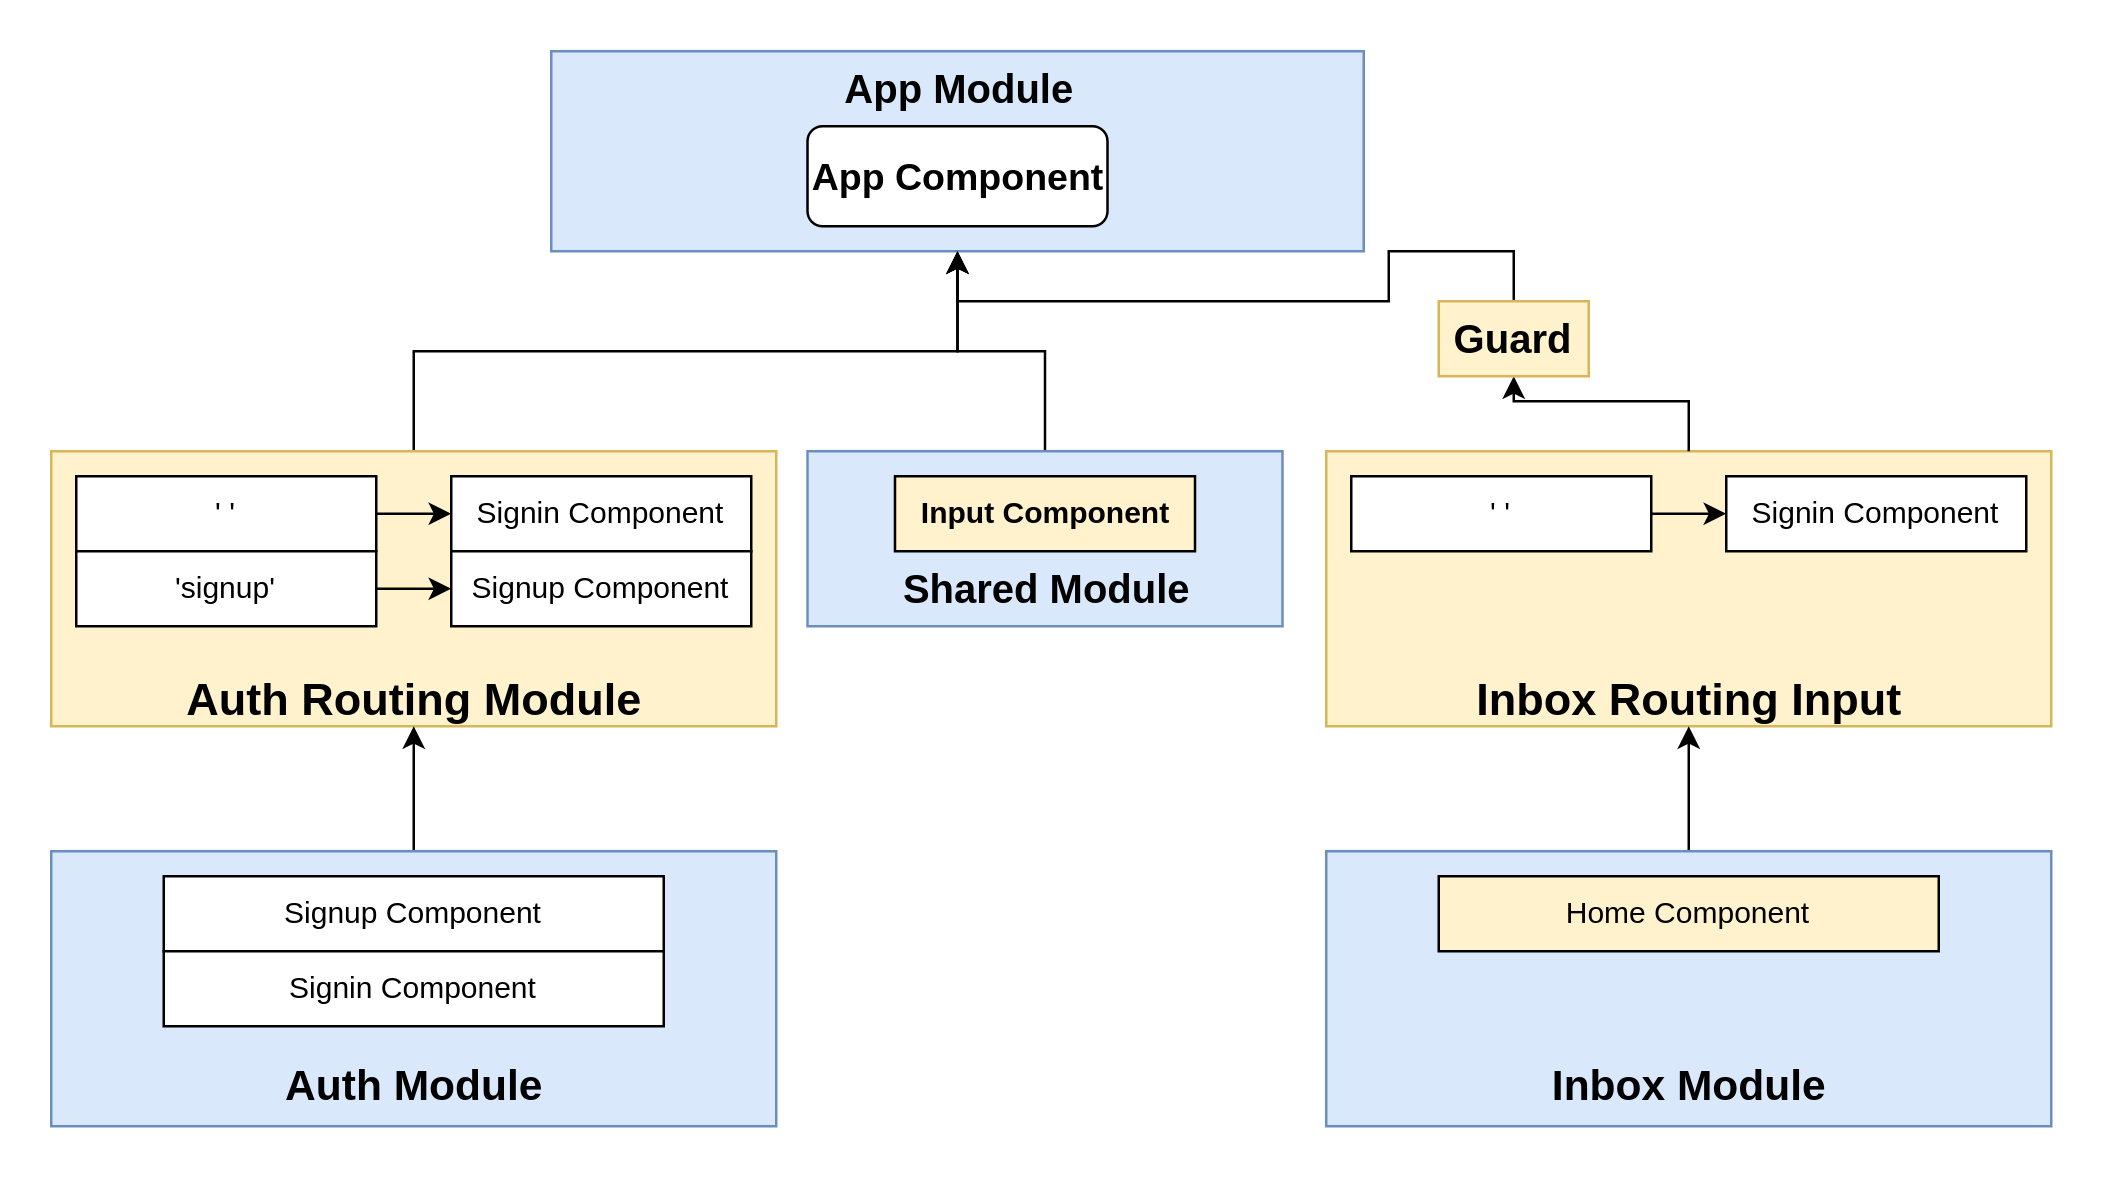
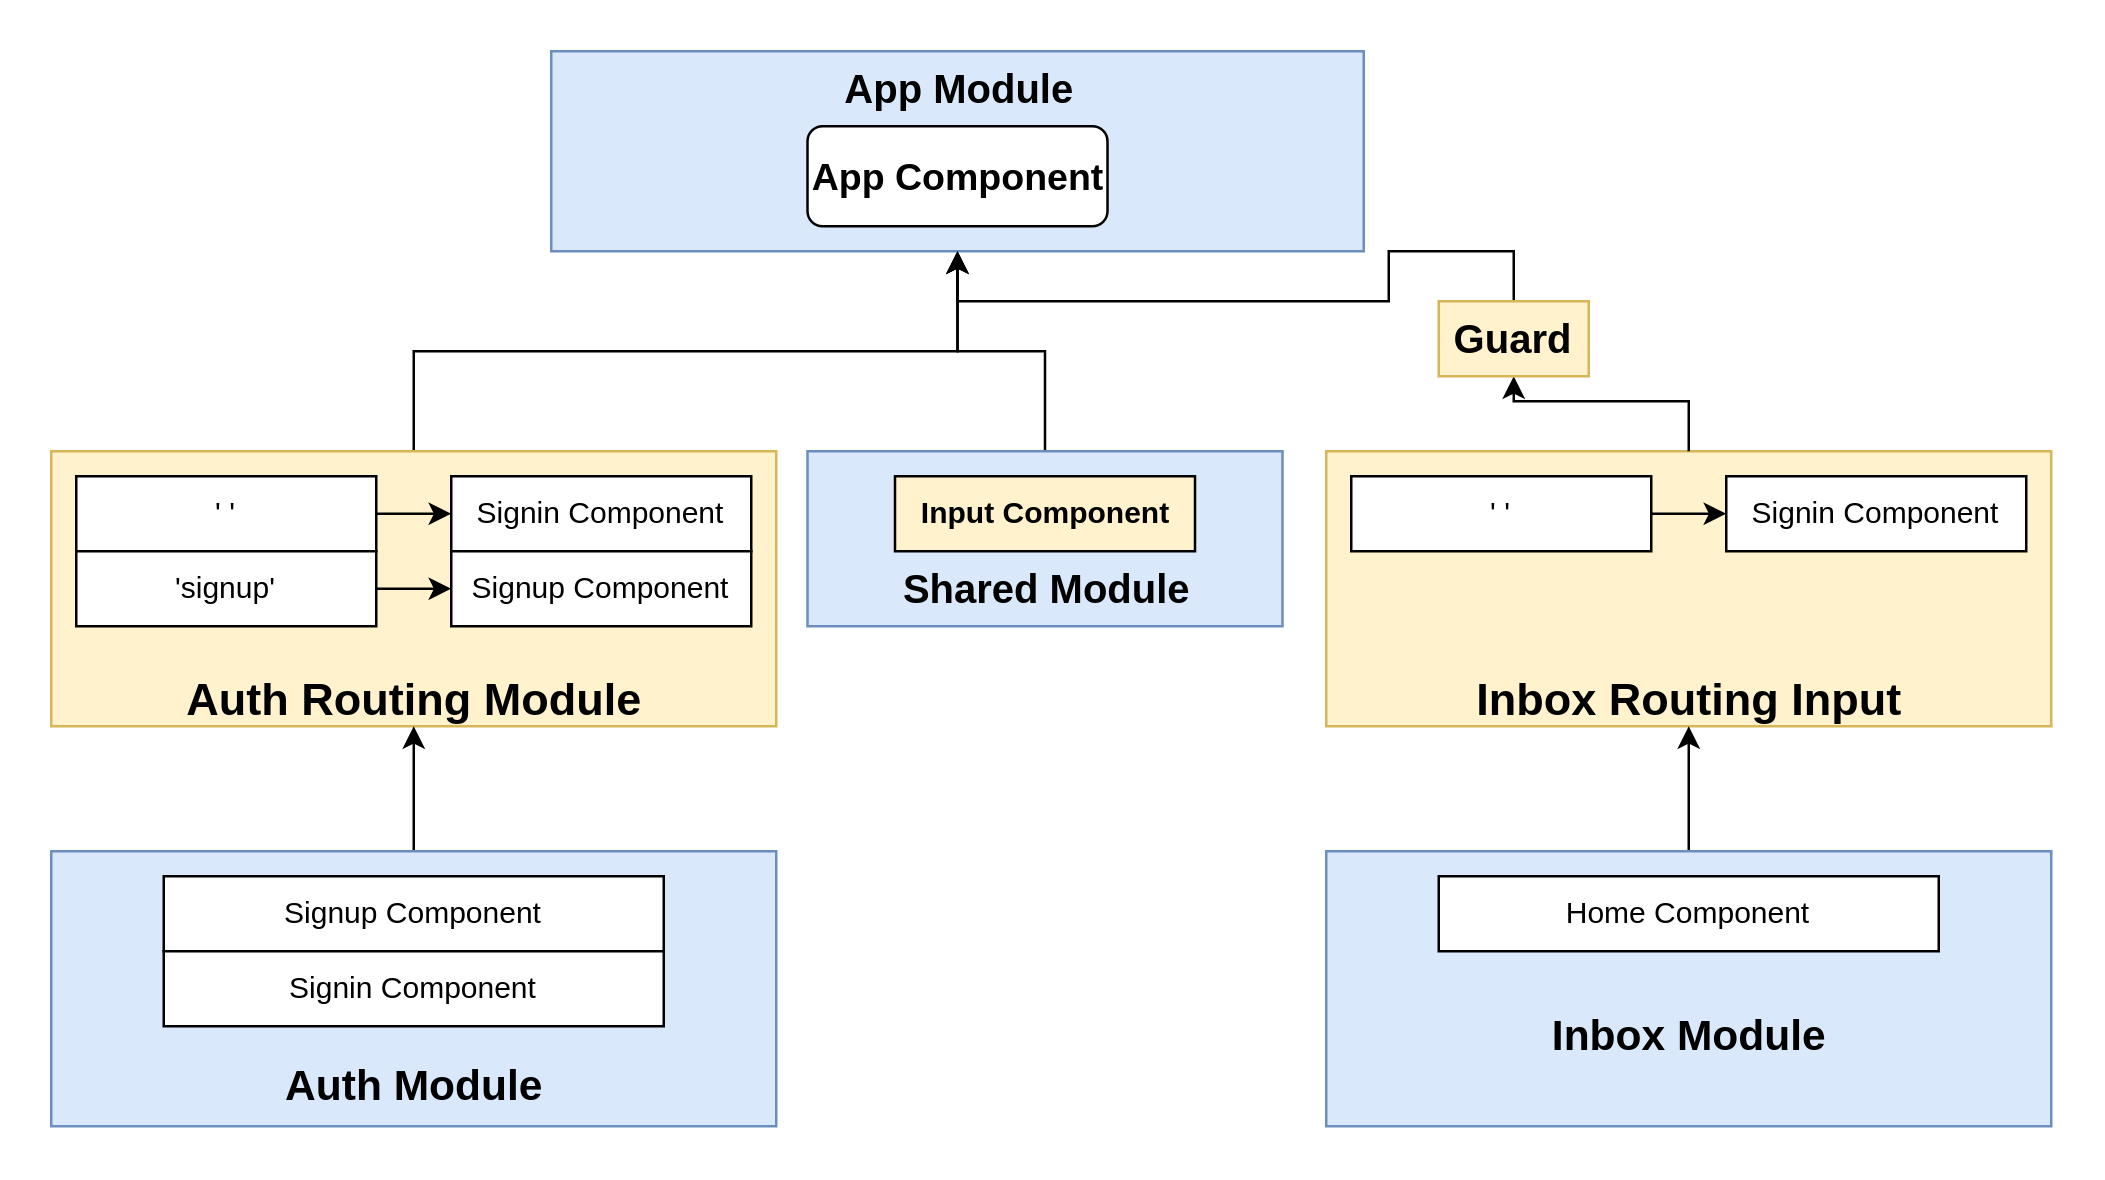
(1689, 914) -> (1689, 914)
(1689, 1089) -> (1689, 1039)
